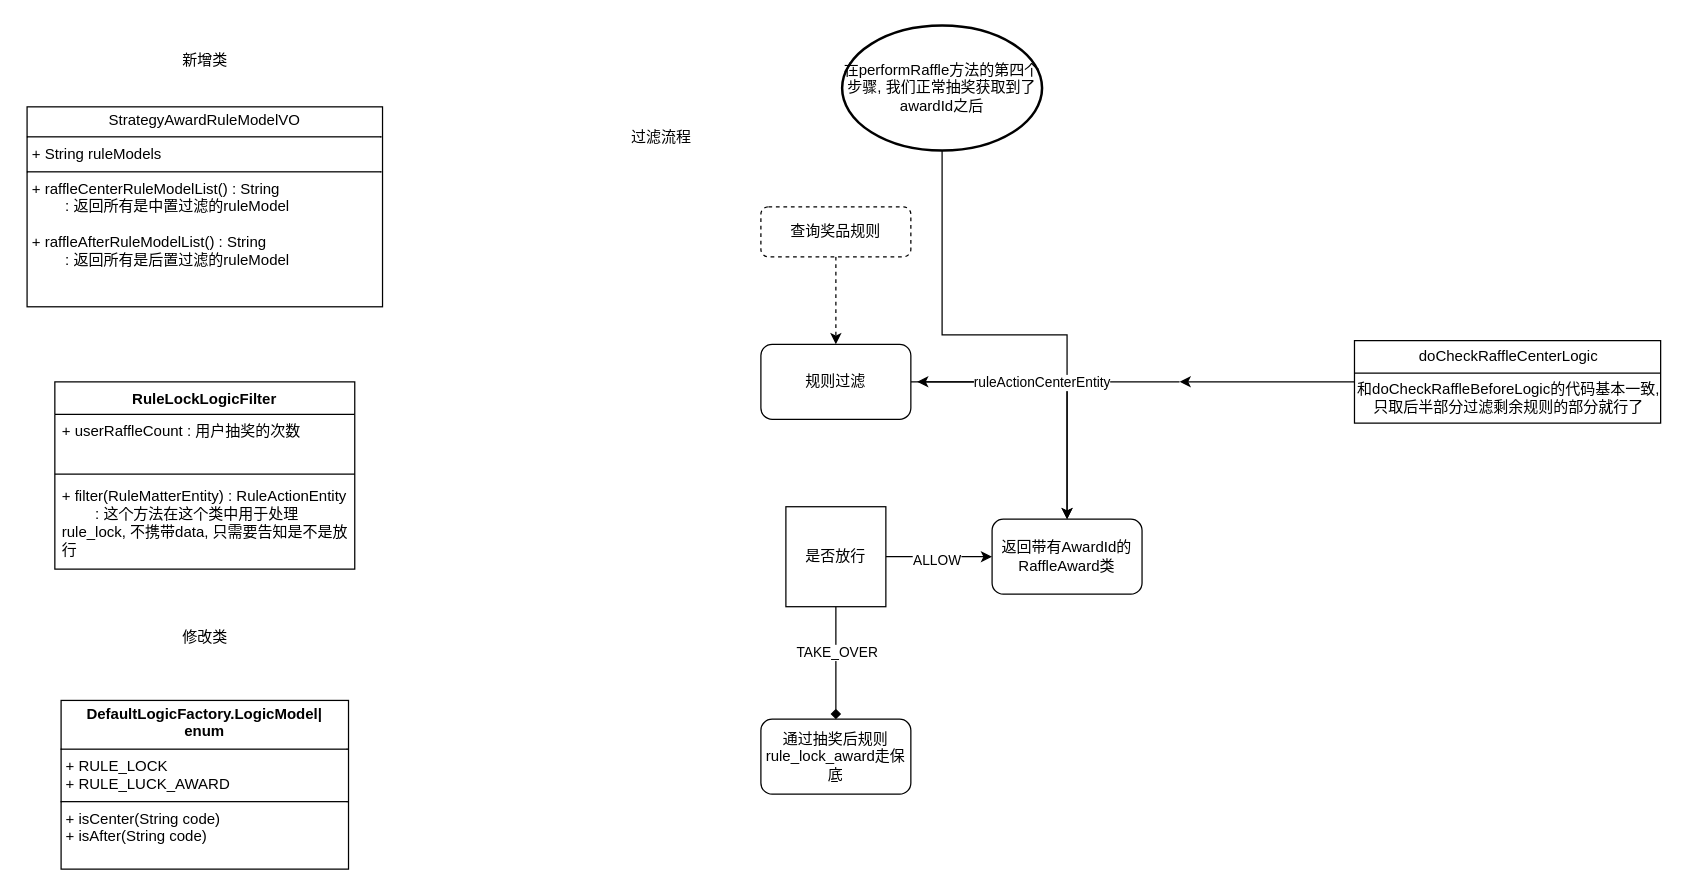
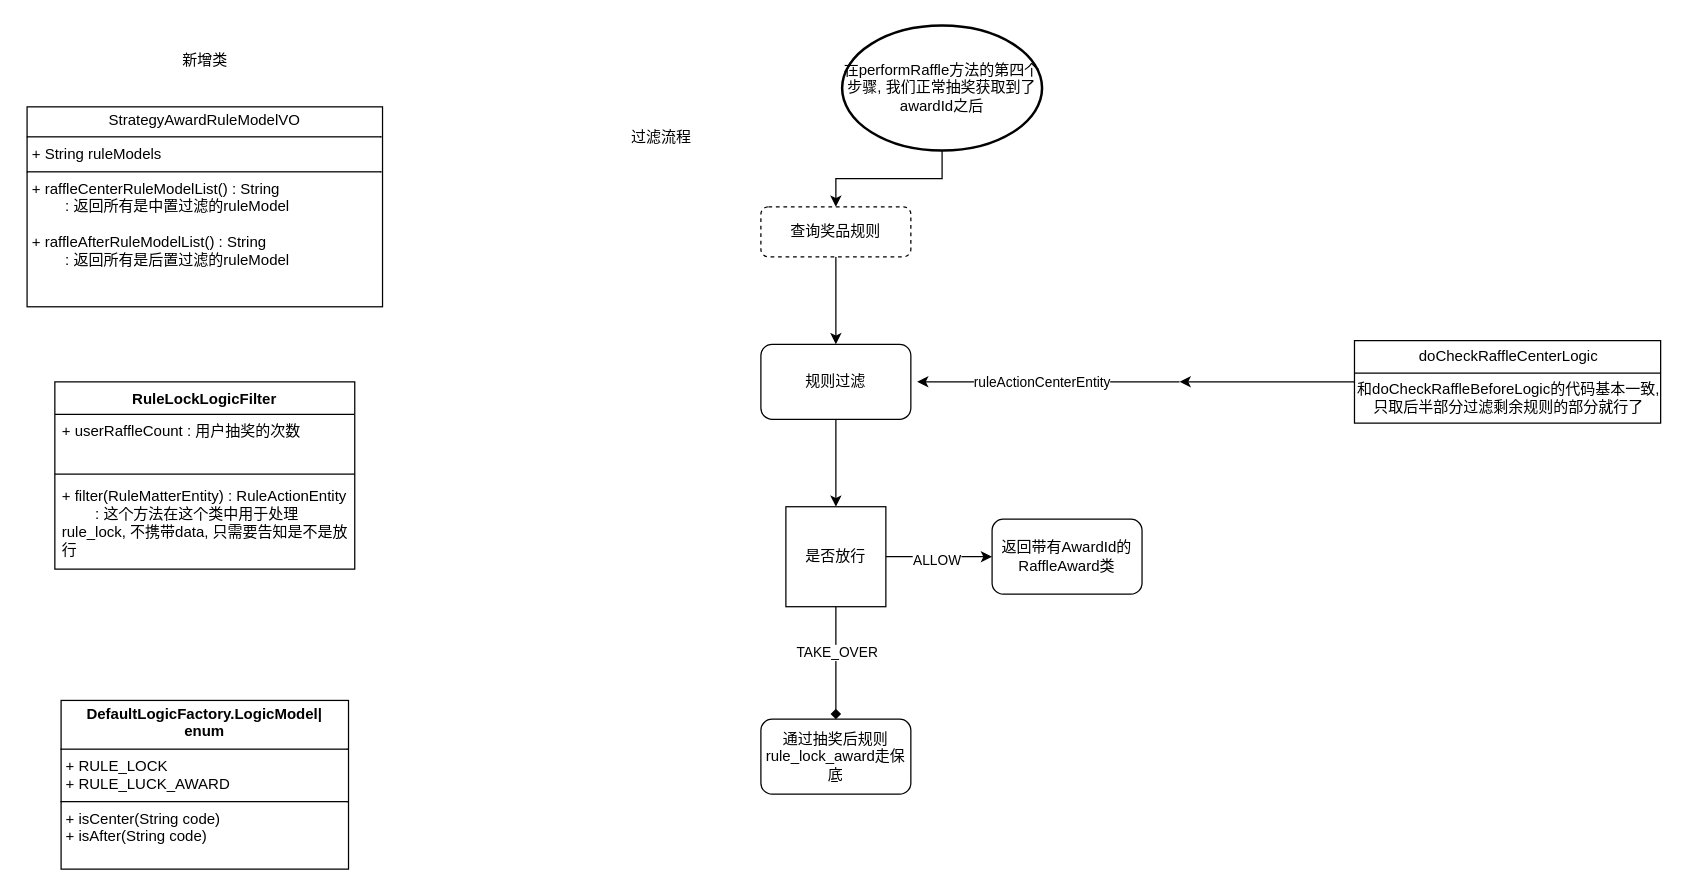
(836, 296) -> (836, 296)
(945, 335) -> (881, 179)
(915, 382) -> (836, 459)
(204, 638) -> none
